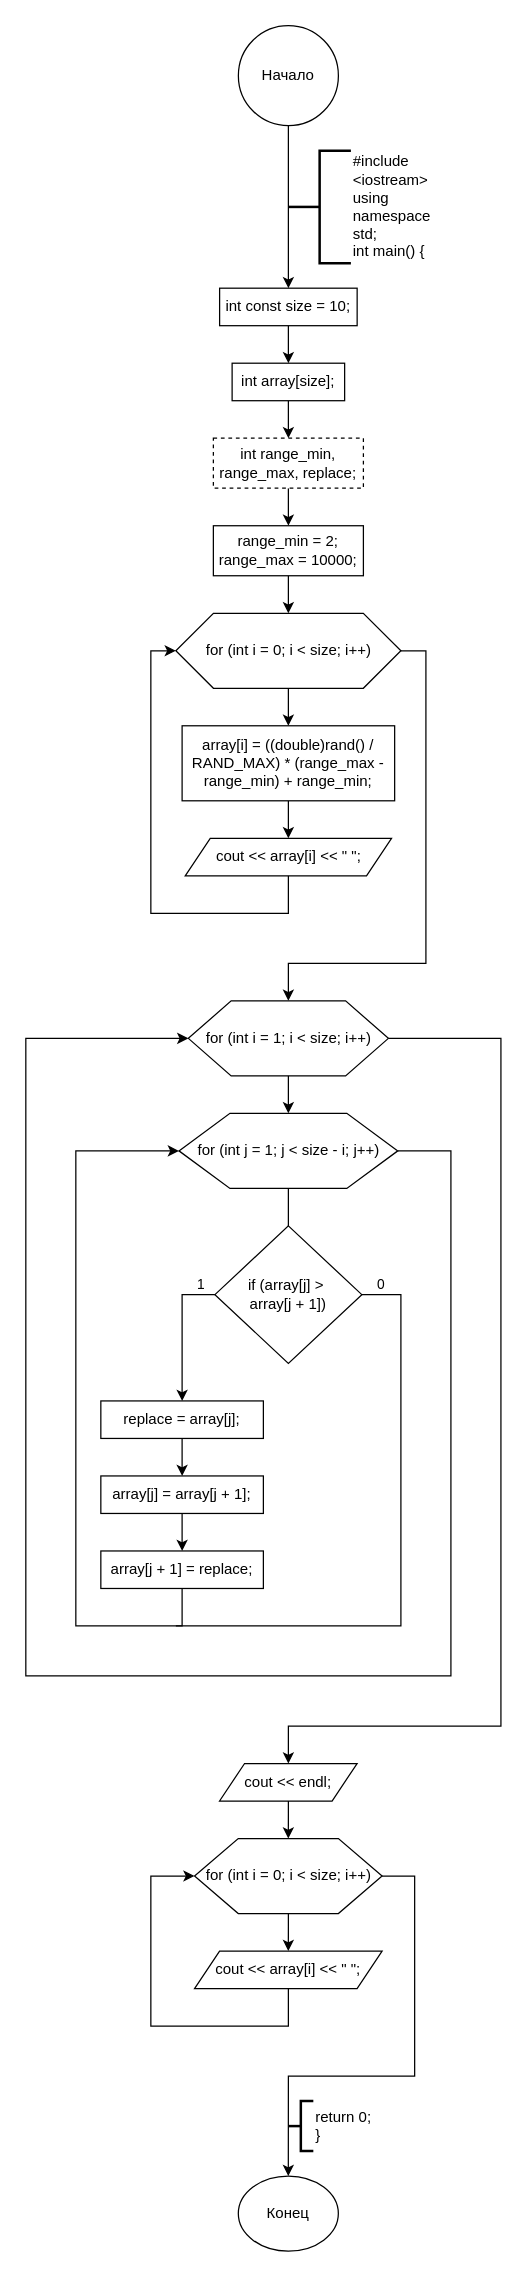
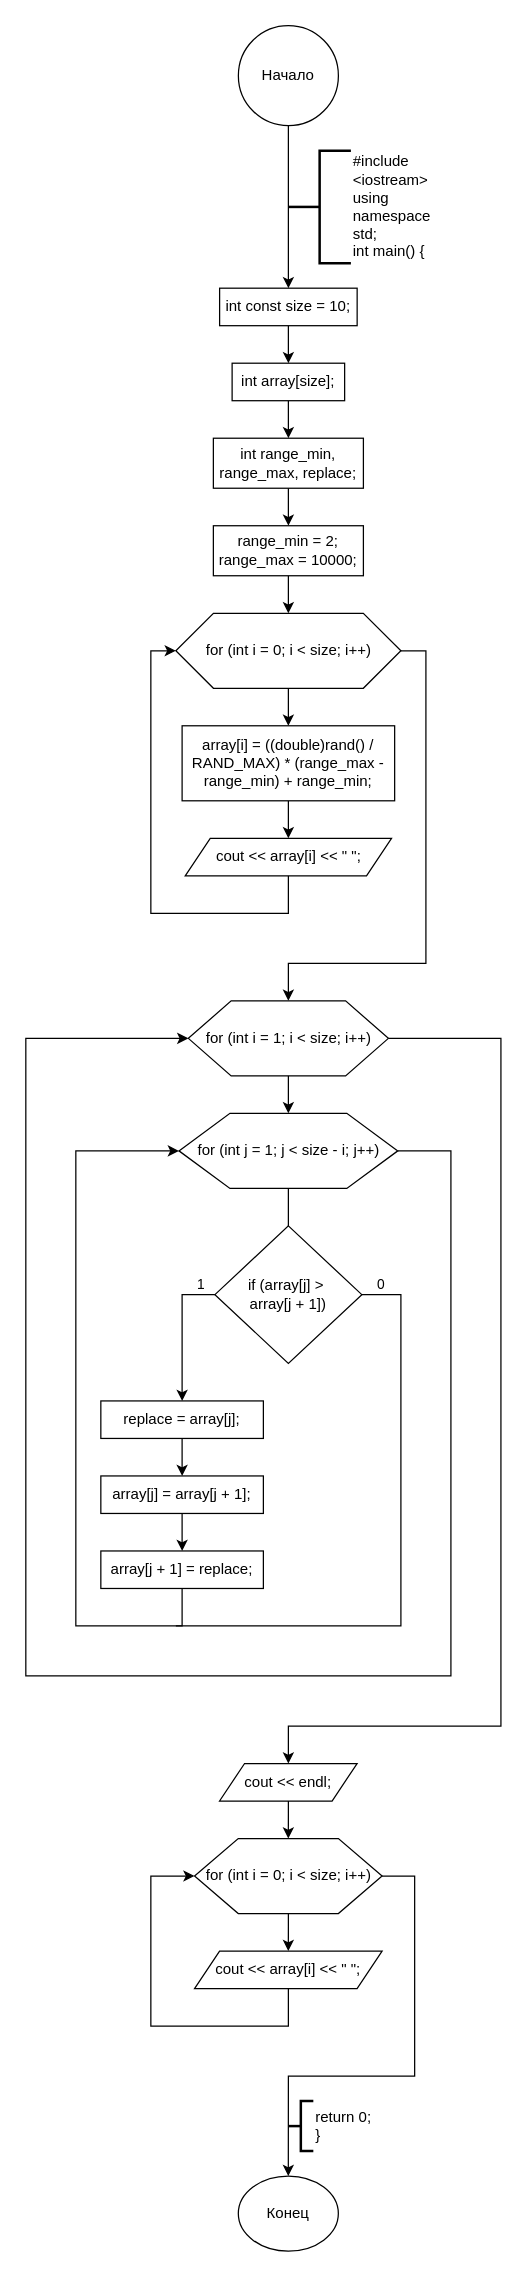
(288, 463) -> (288, 463)
